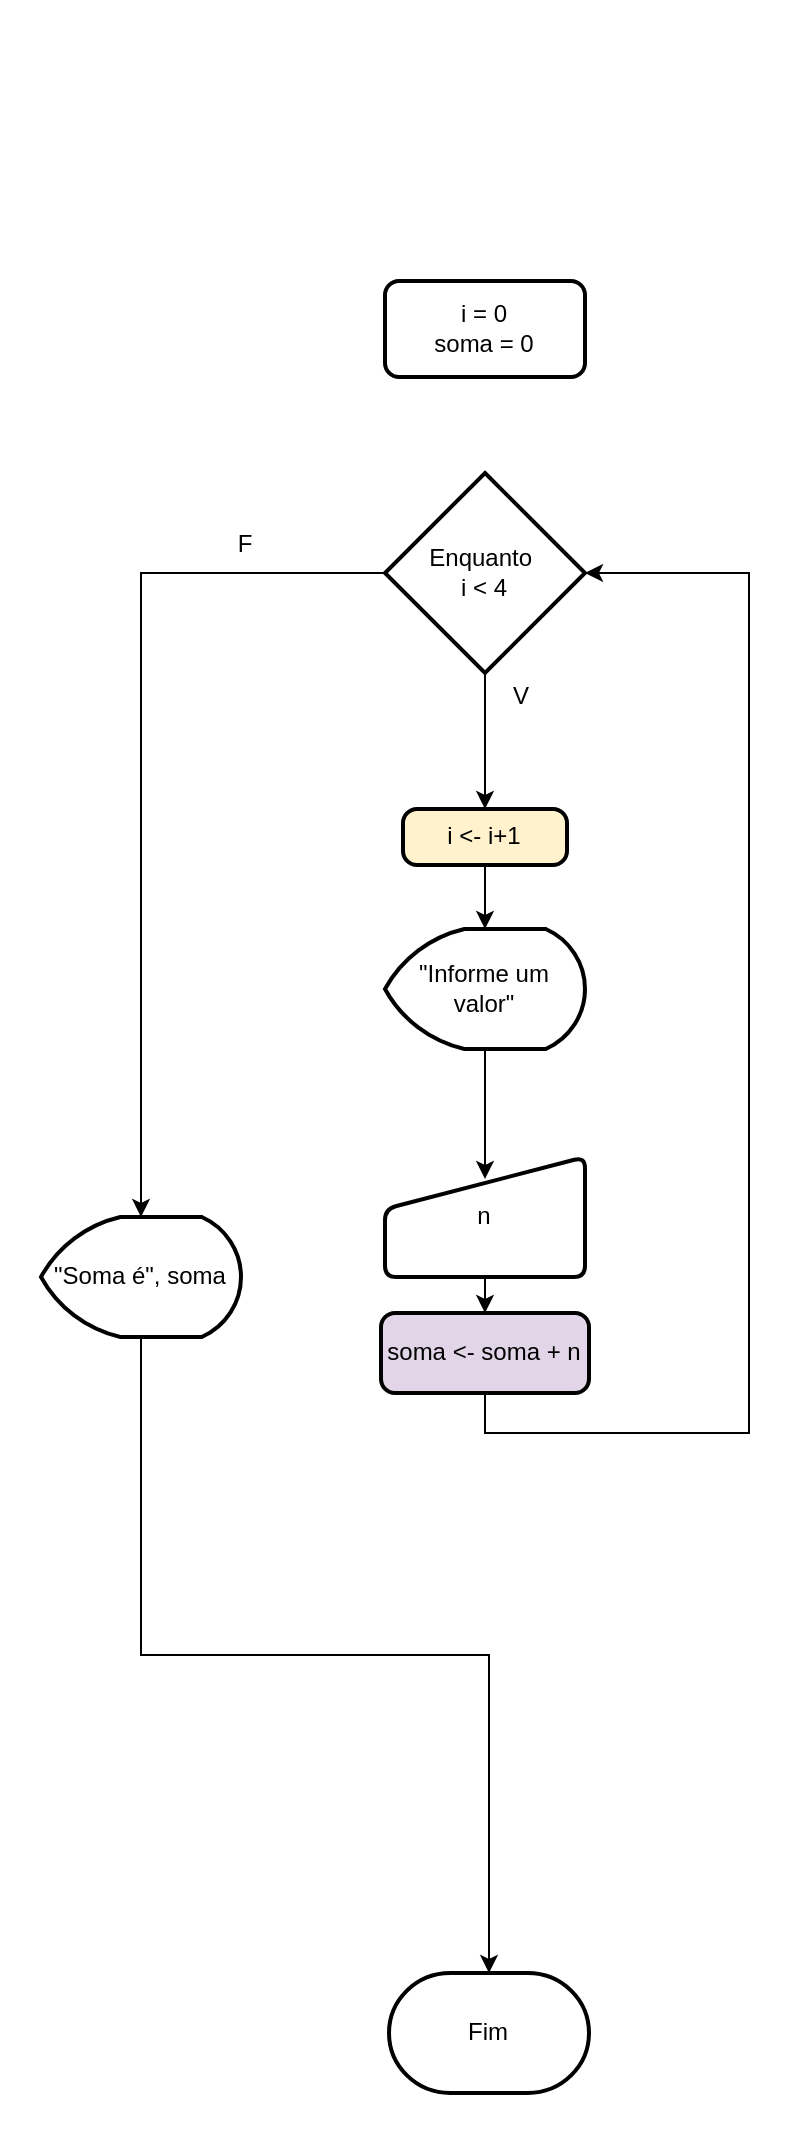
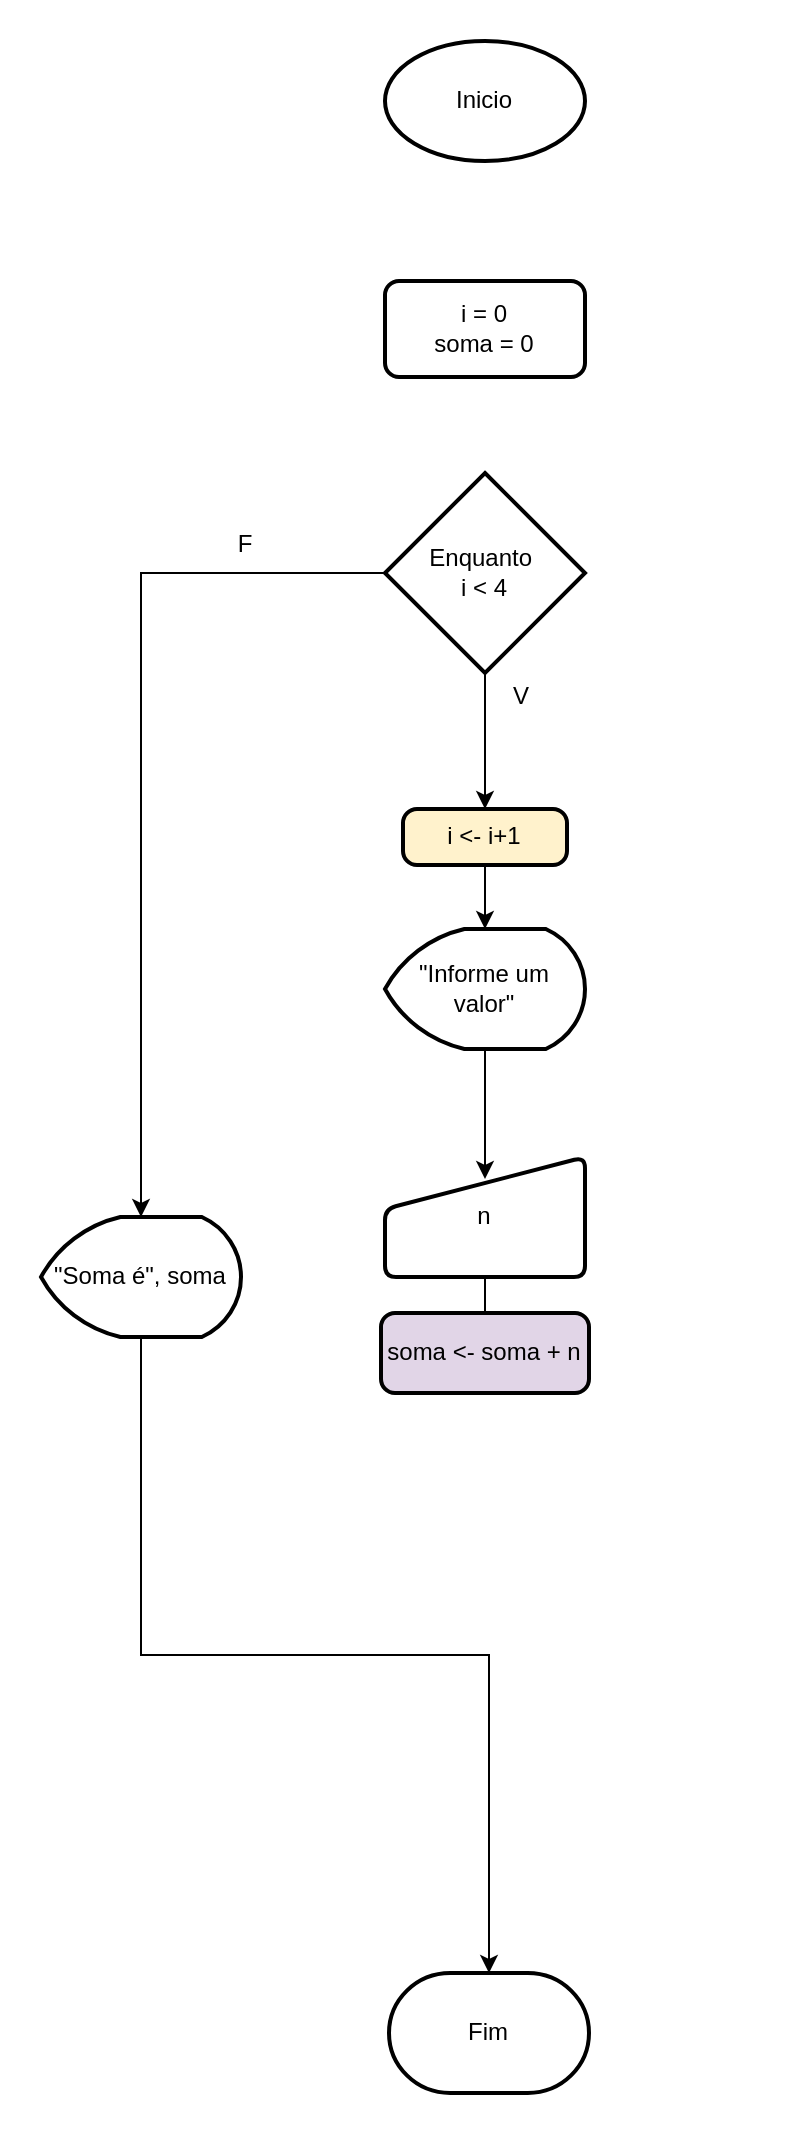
none -> (485, 101)
(749, 1080) -> none
(485, 1298) -> (485, 1303)
